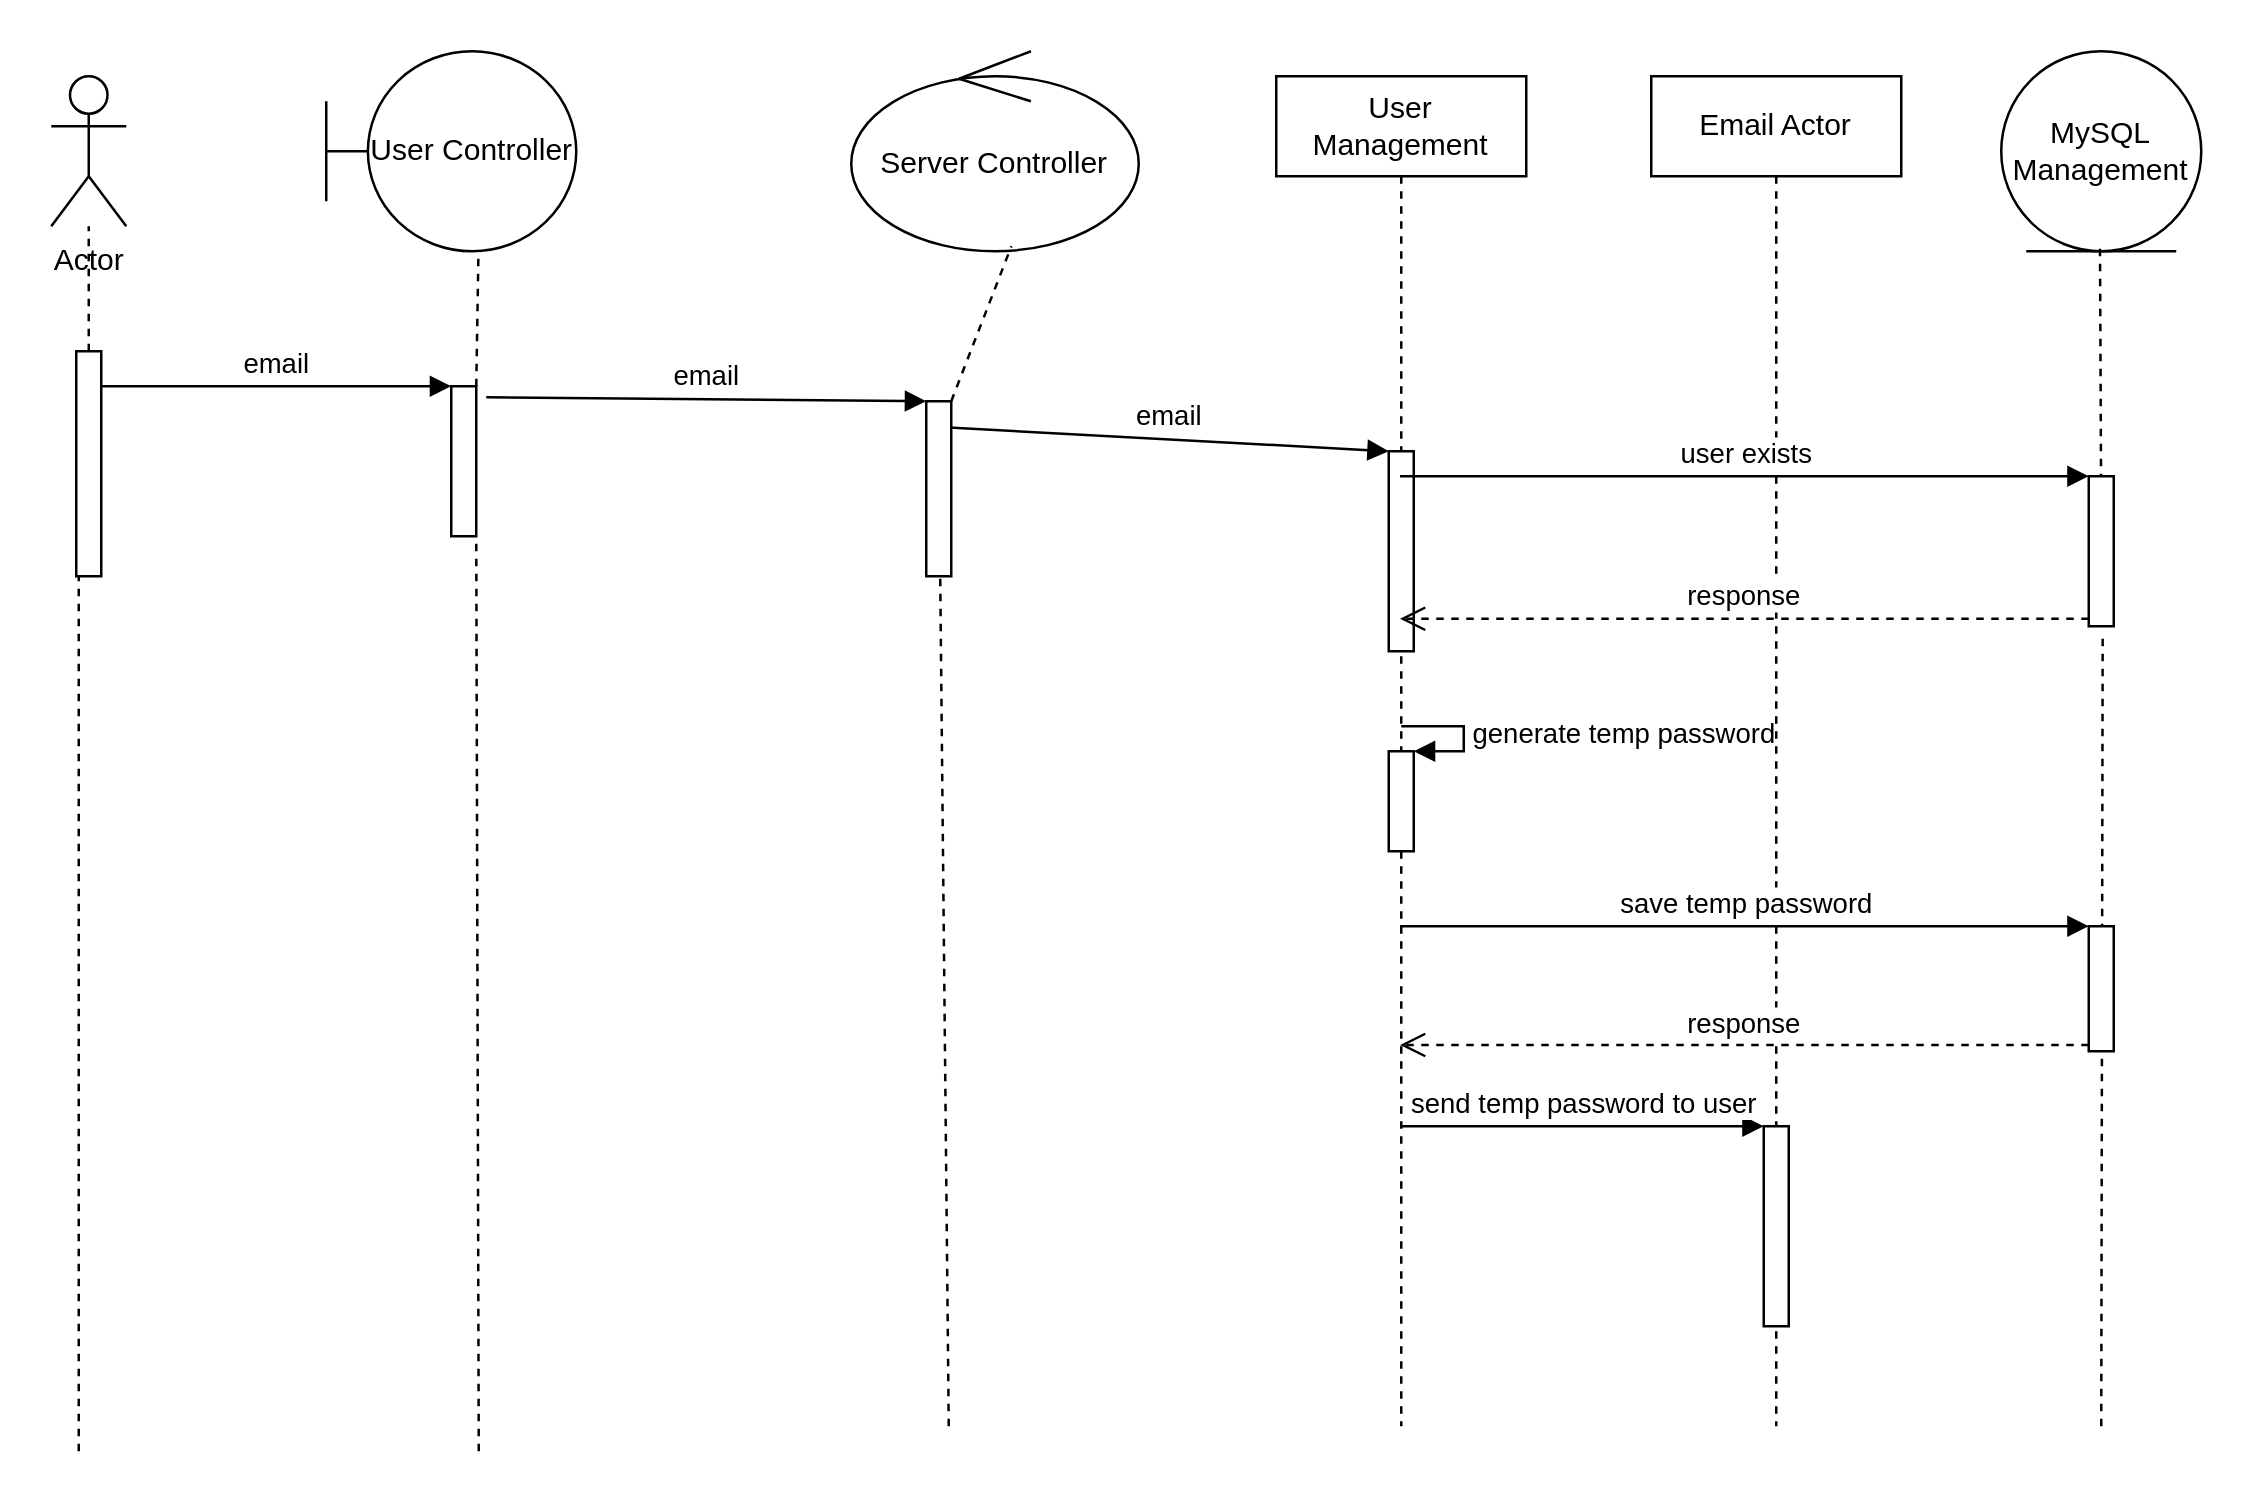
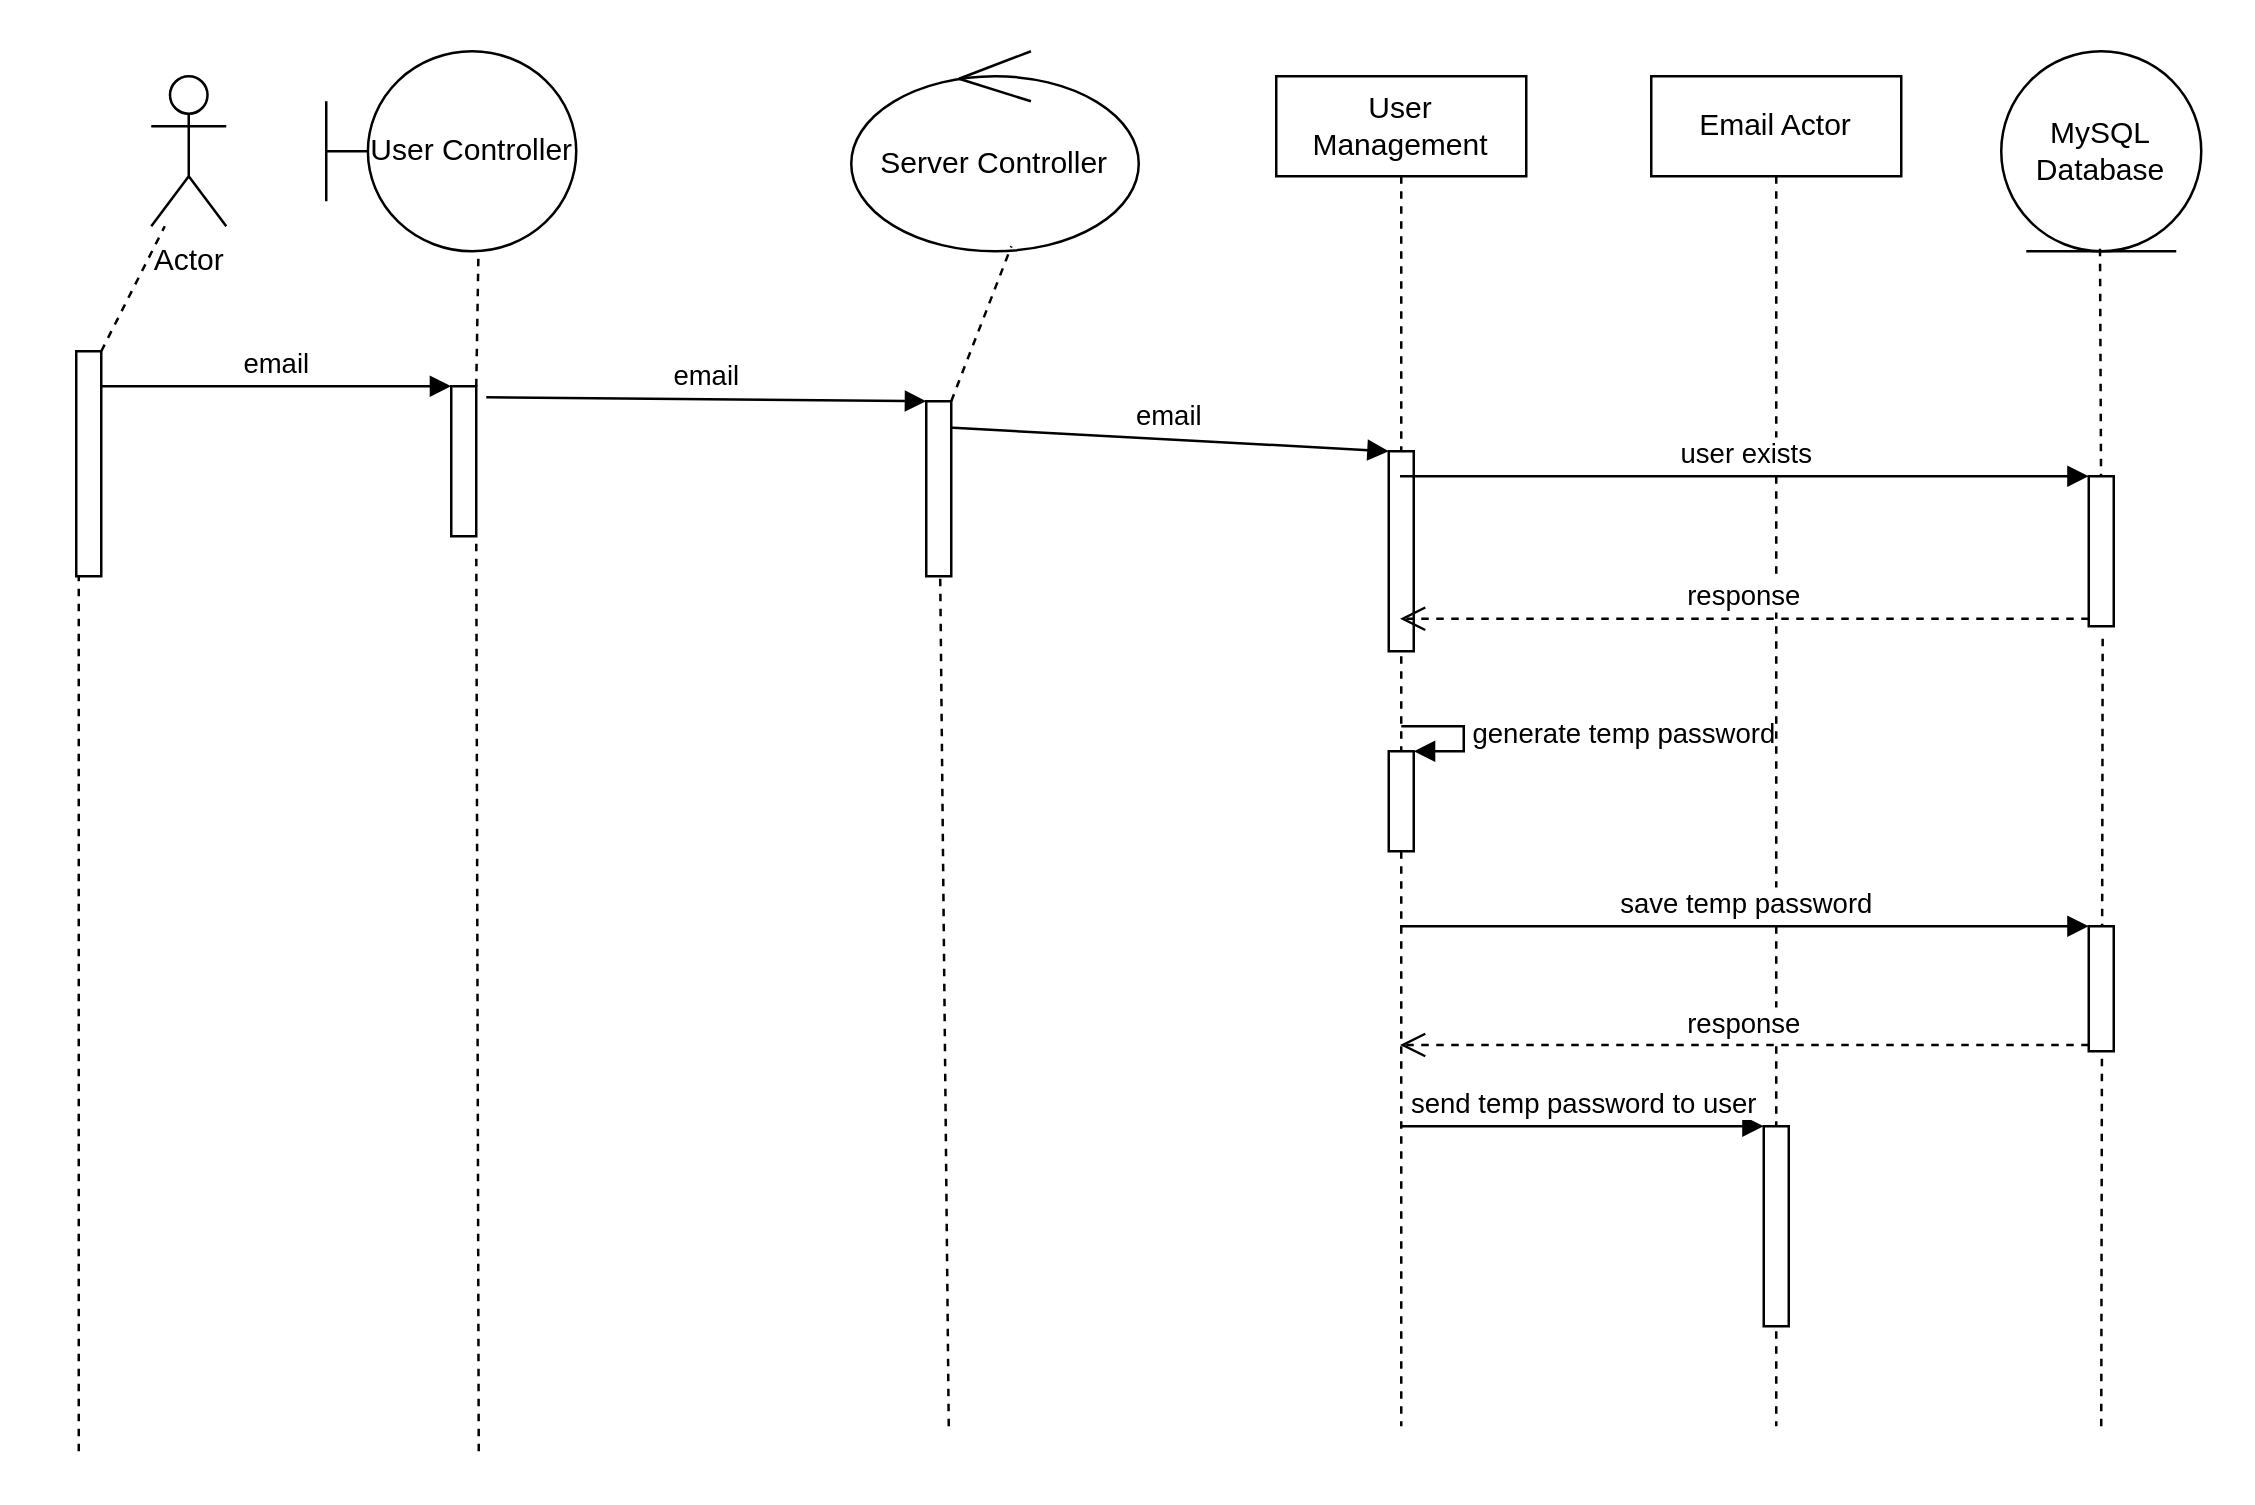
(89, 151) -> (189, 151)
(2101, 151) -> (2101, 151)
